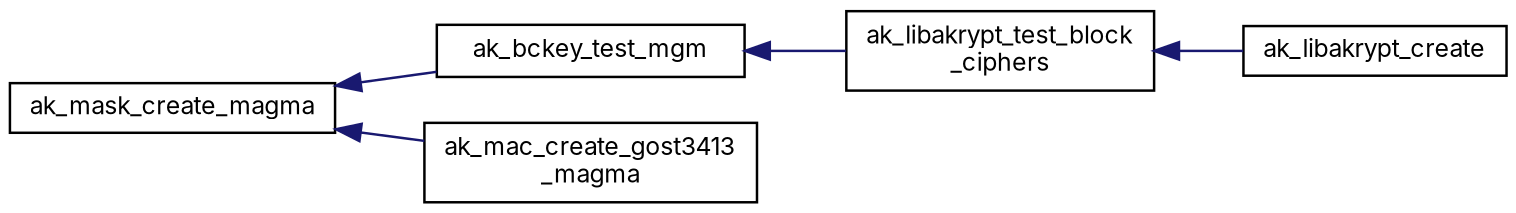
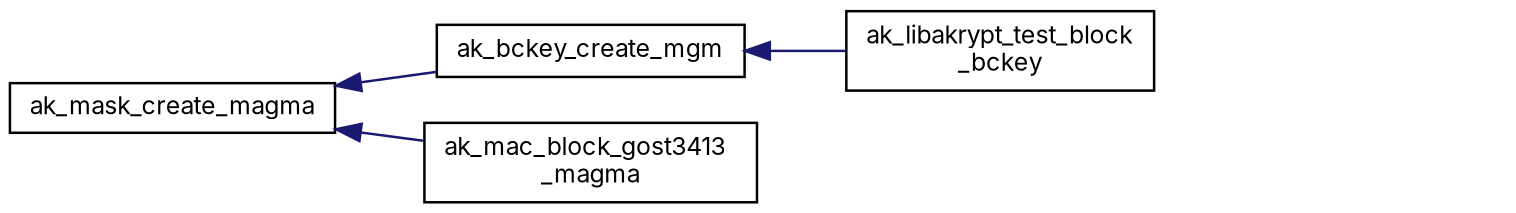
(591, 51) -> (591, 51)
(1000, 51) -> (1000, 51)
(1375, 51) -> none
(591, 163) -> (591, 163)
